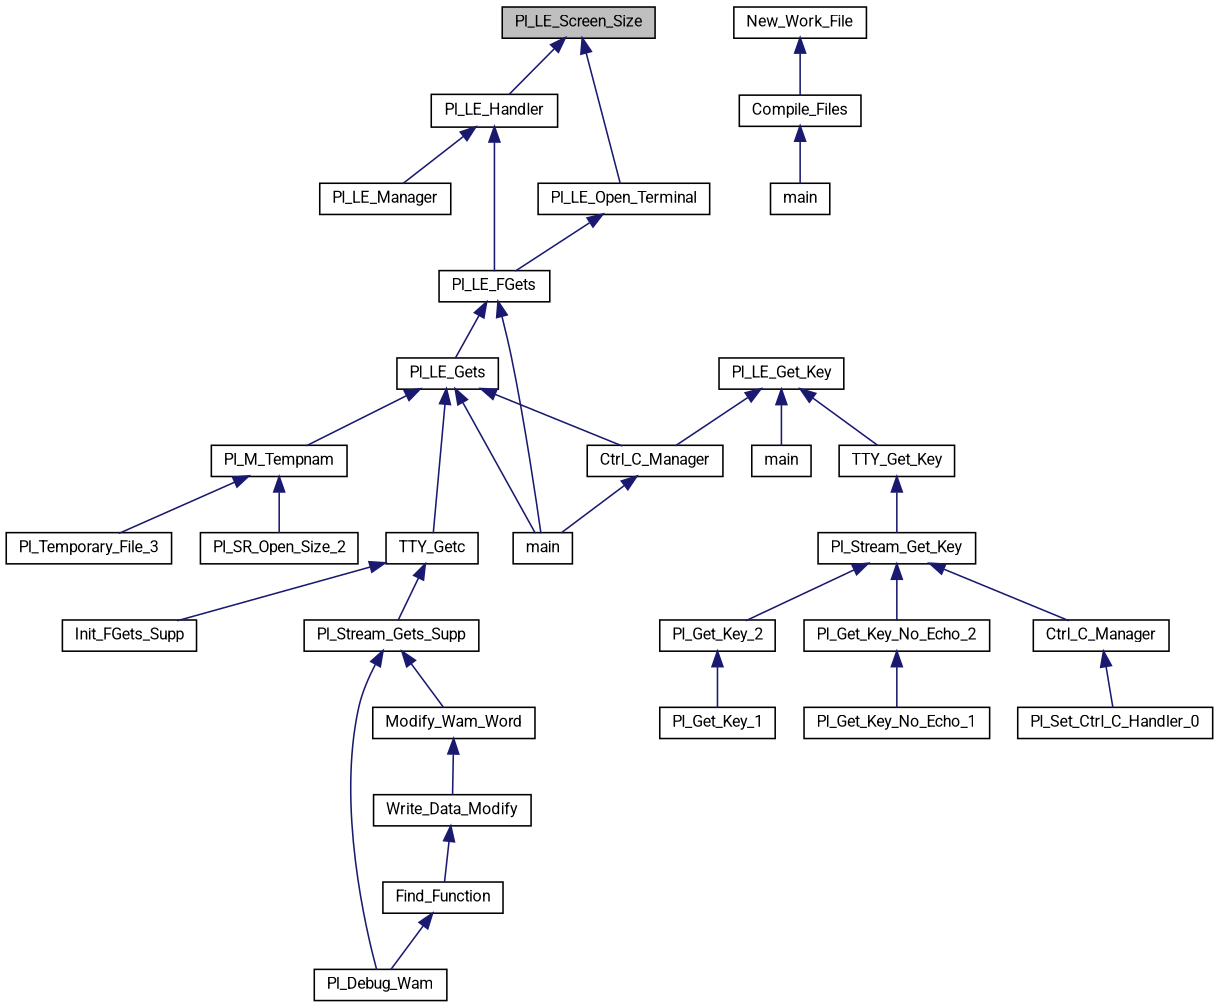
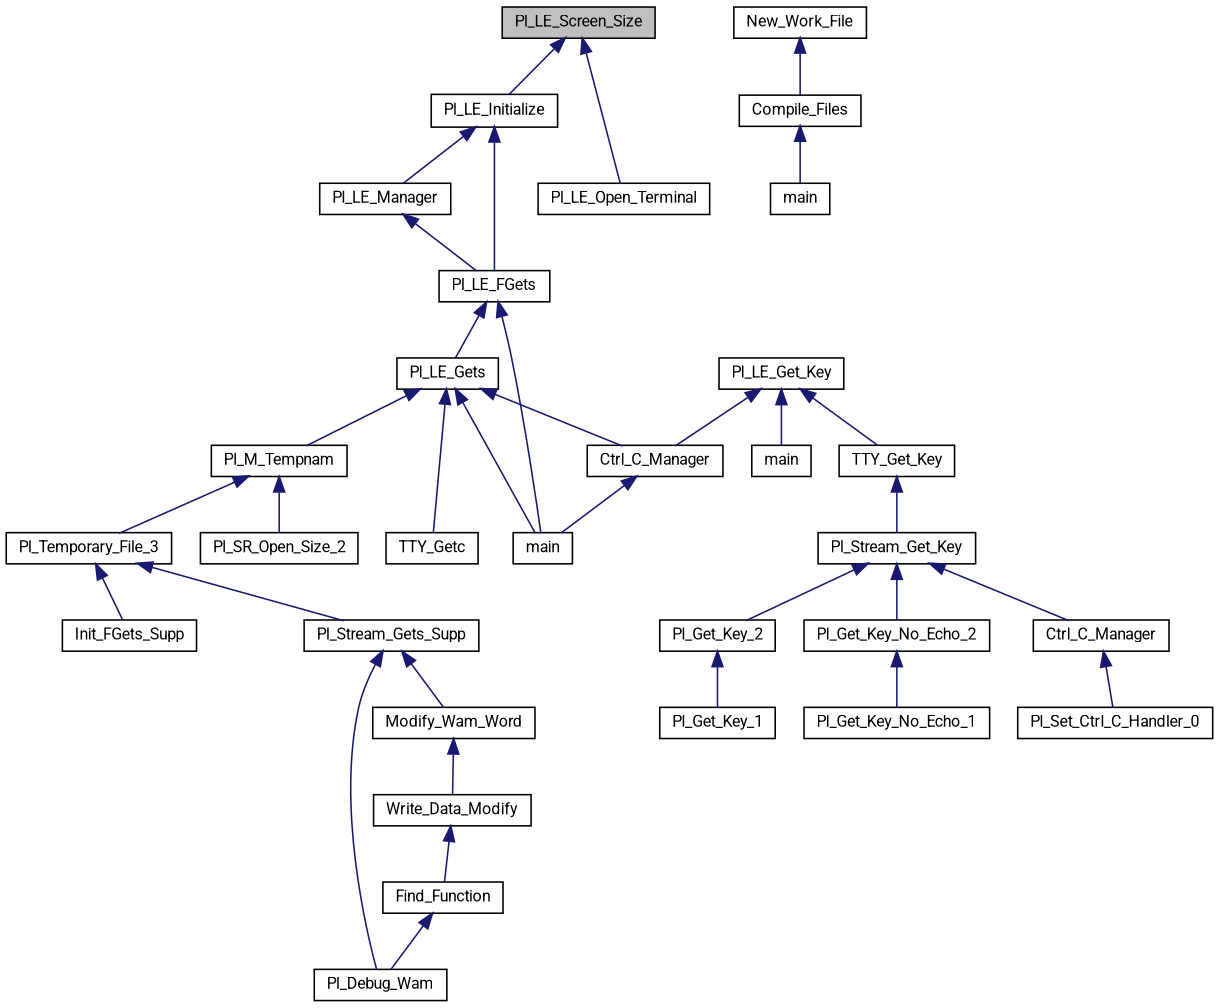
(494, 111) -> (494, 111)
(552, 247) -> (446, 247)
(274, 594) -> (113, 599)
(408, 599) -> (248, 594)
